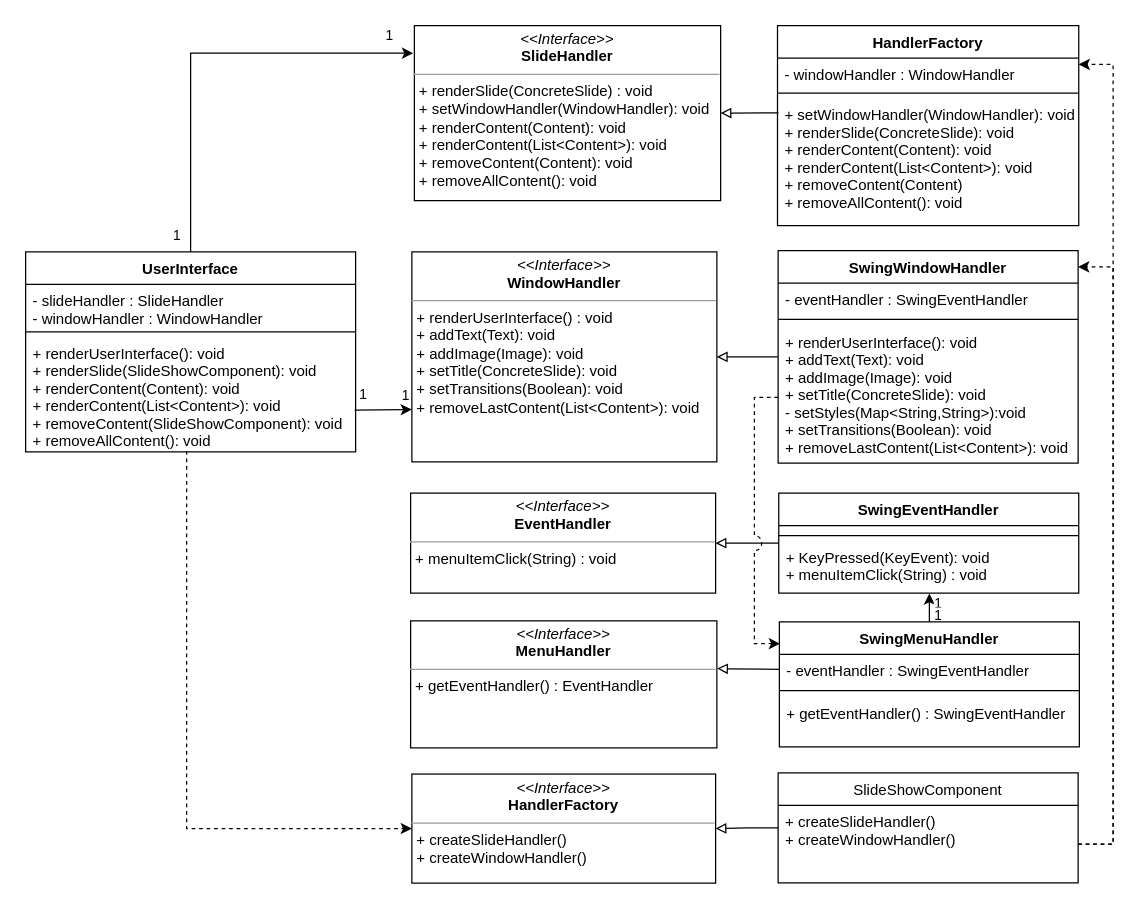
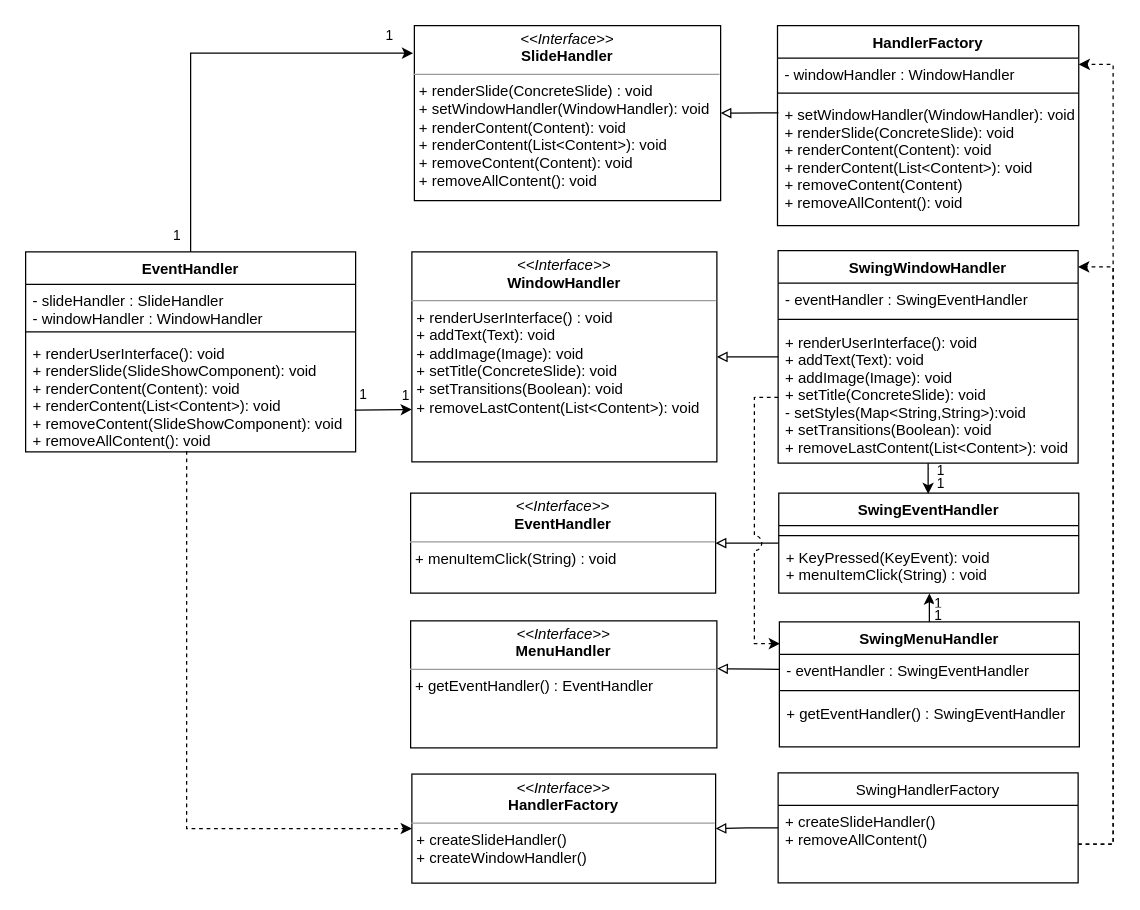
(190, 269) -> (190, 269)
none -> (928, 481)
(928, 790) -> (928, 790)
(870, 822) -> (870, 822)
